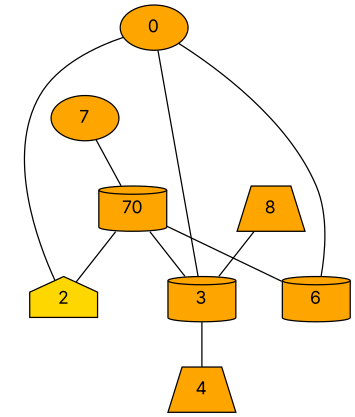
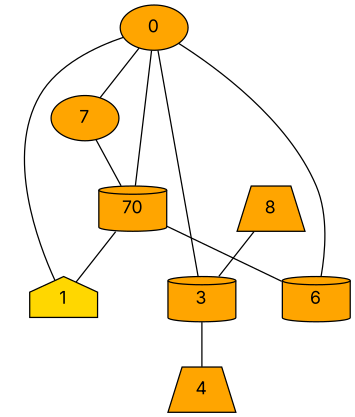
none -> (120, 73)
(167, 254) -> (143, 118)
(64, 299) -> (64, 299)
